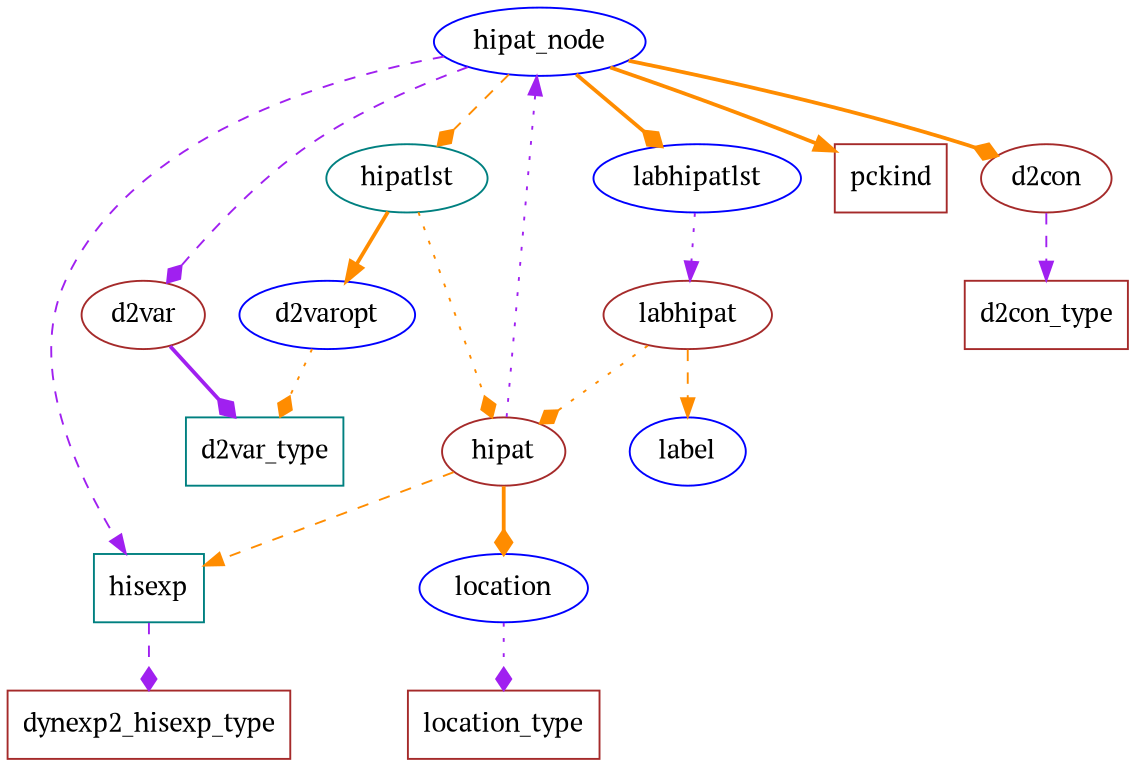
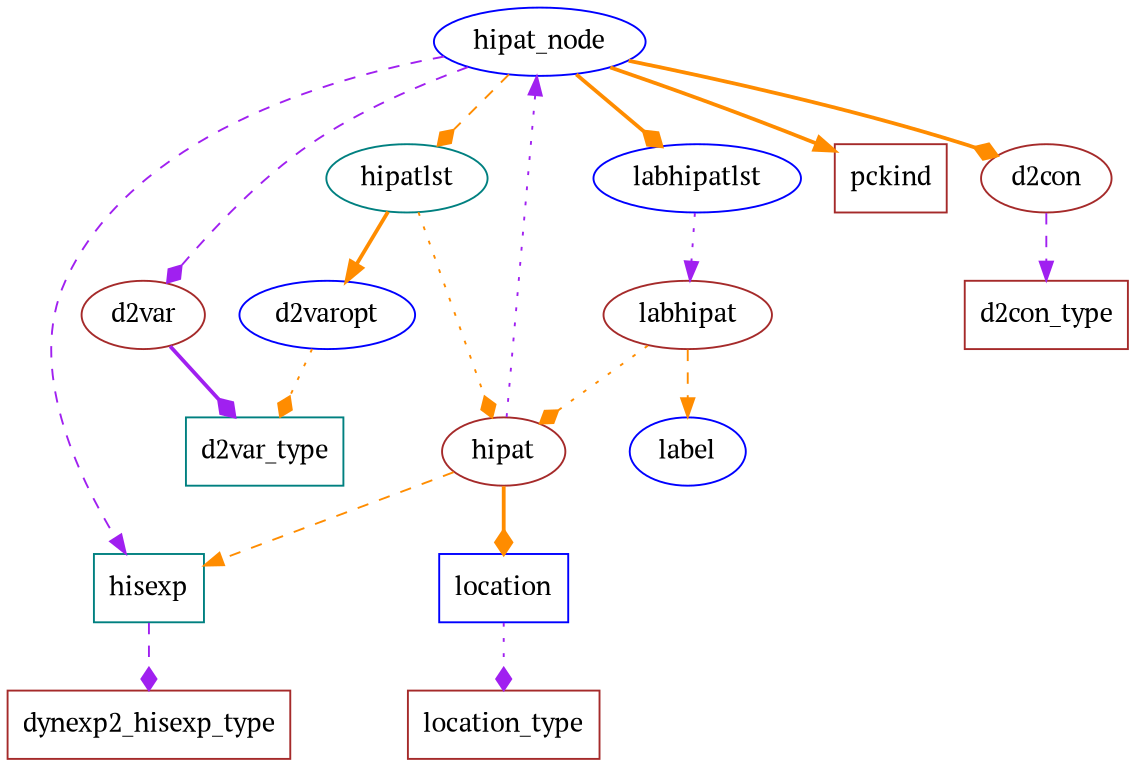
(504, 588) -> (504, 588)
